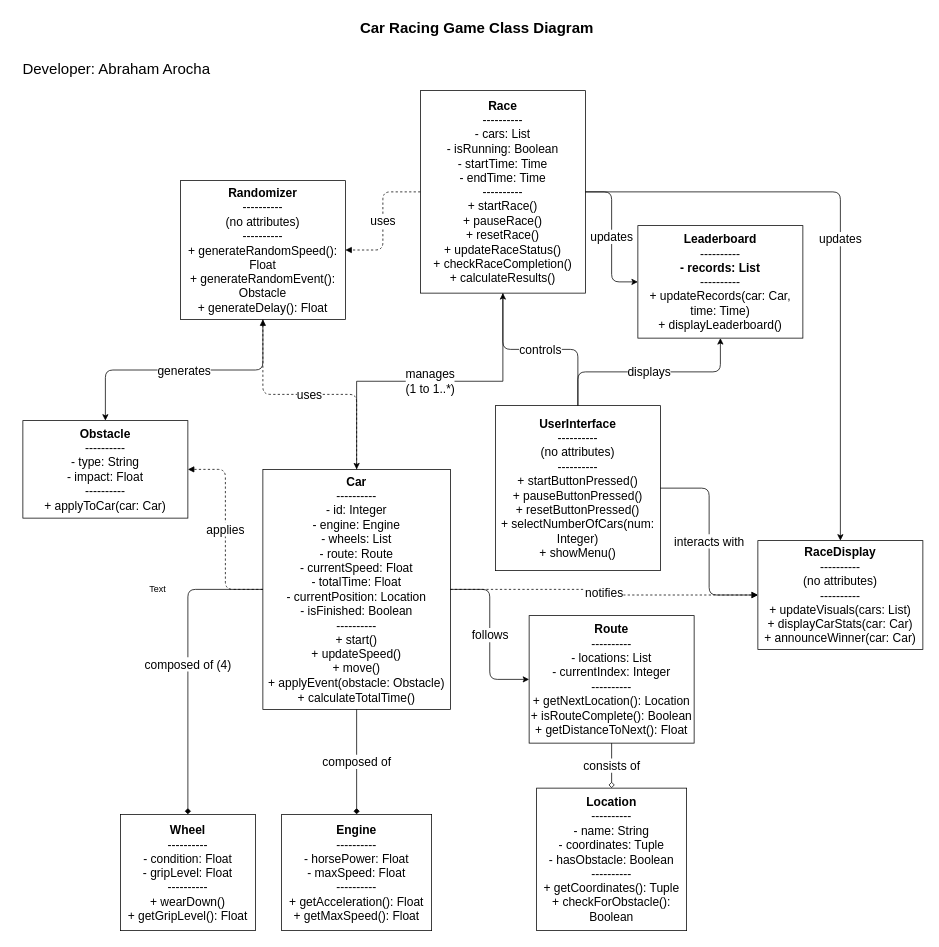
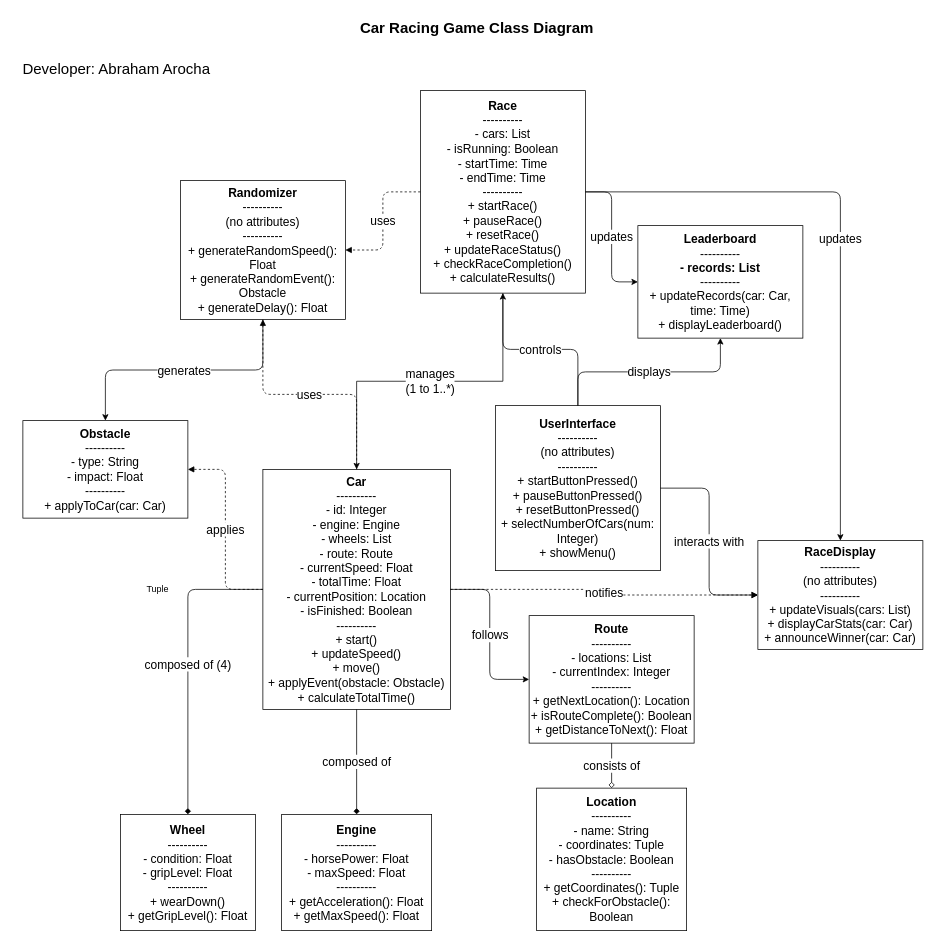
(158, 589) -> (158, 589)
